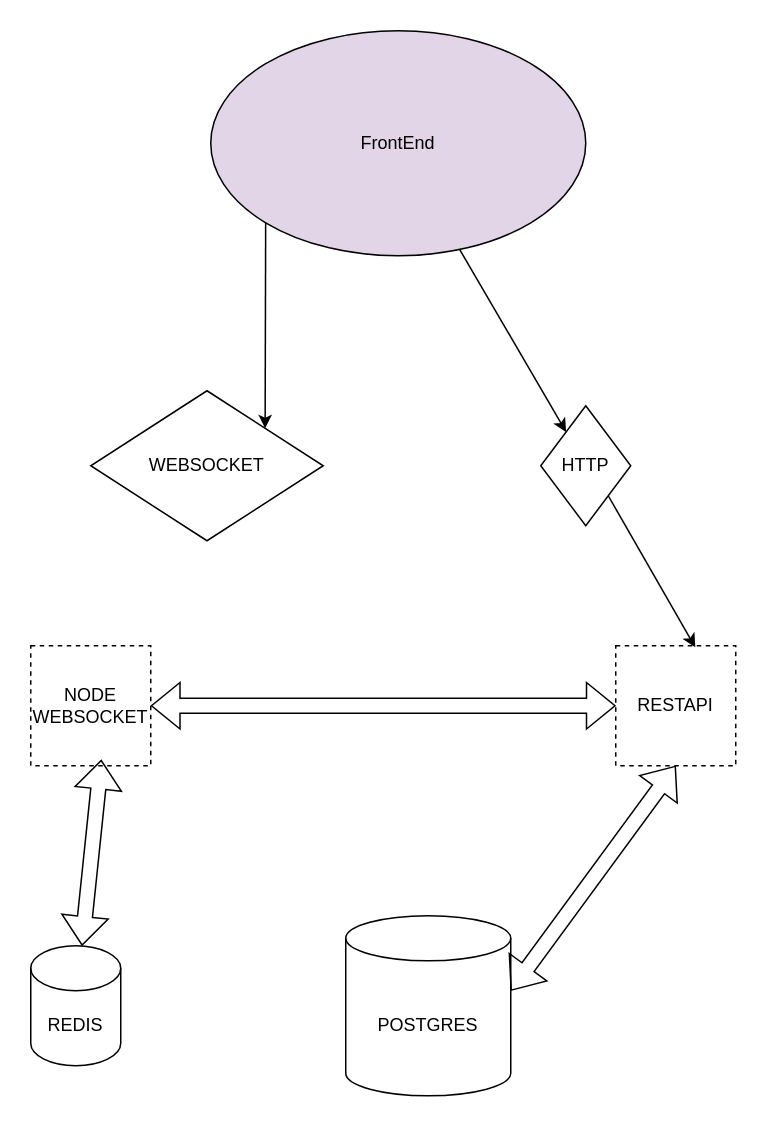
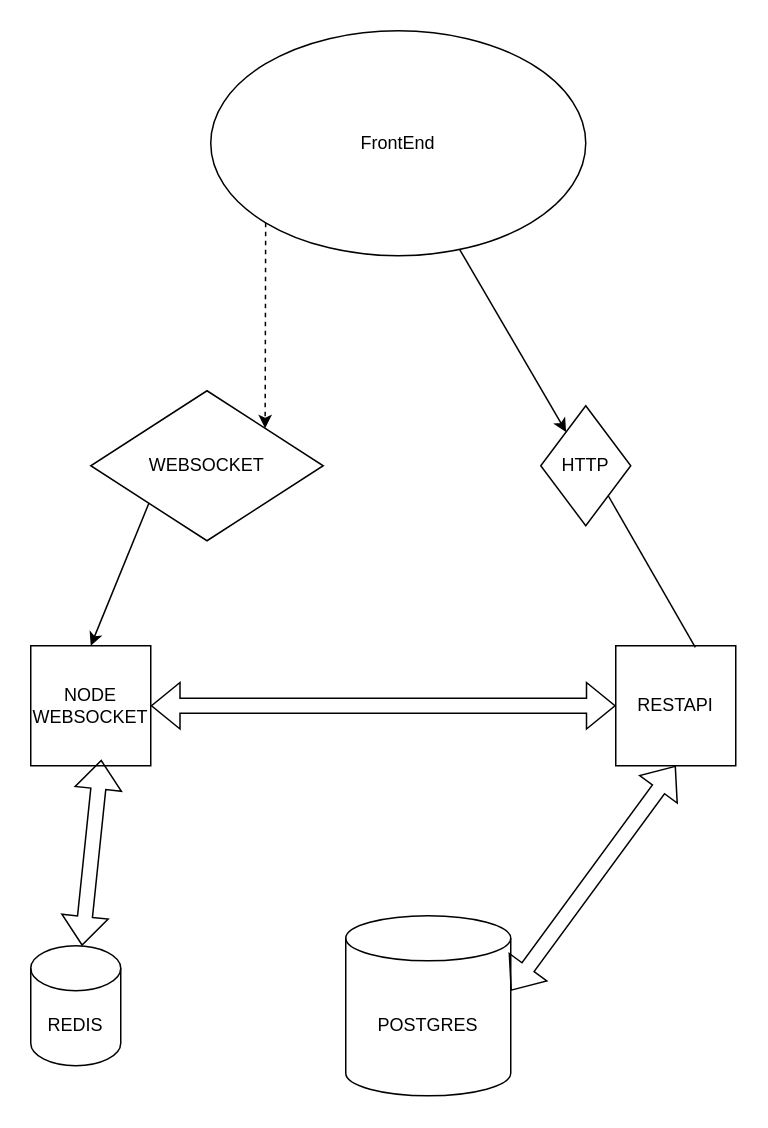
(398, 143) -> (398, 143)
(265, 321) -> (265, 321)
none -> (122, 570)
(690, 637) -> (692, 641)
(91, 706) -> (91, 706)
(676, 706) -> (676, 706)
